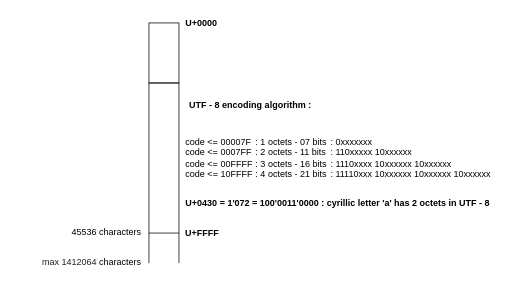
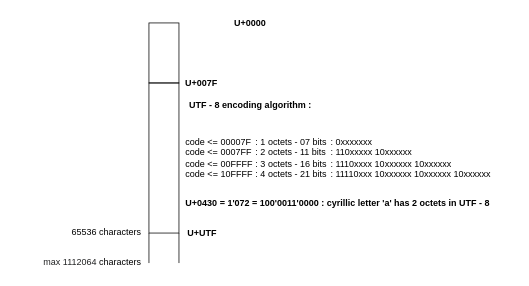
(201, 23) -> (250, 23)
none -> (201, 83)
(101, 232) -> (101, 232)
(202, 233) -> (202, 233)
(87, 262) -> (87, 262)
